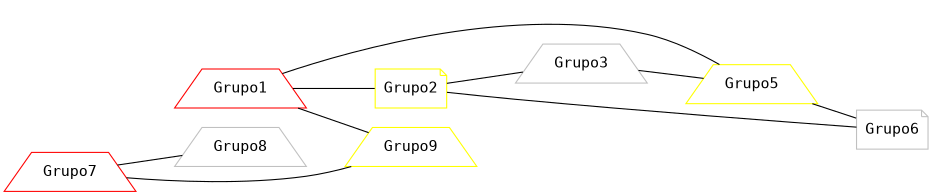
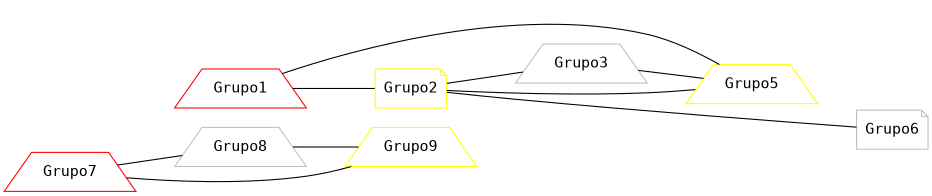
(834, 111) -> (571, 94)
(333, 120) -> (326, 147)
